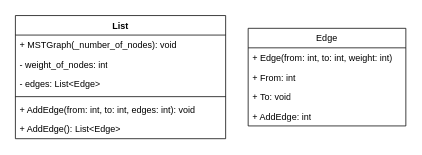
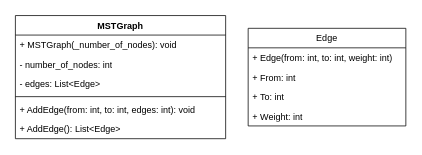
(120, 26) -> (120, 26)
(69, 65) -> (71, 65)
(273, 97) -> (270, 97)
(283, 117) -> (279, 117)
